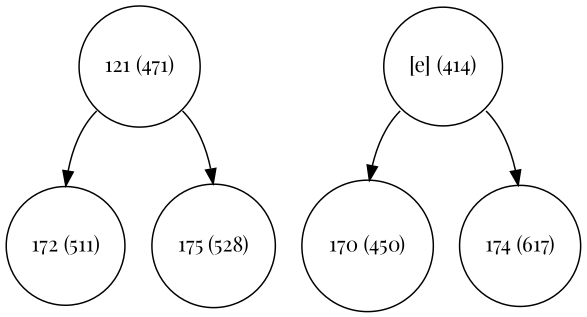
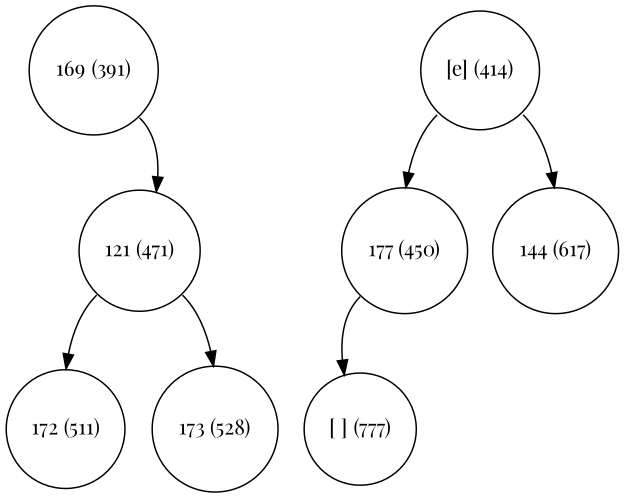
none -> (94, 70)
(214, 246) -> (215, 429)
(368, 246) -> (405, 251)
(520, 246) -> (556, 251)
none -> (360, 429)
